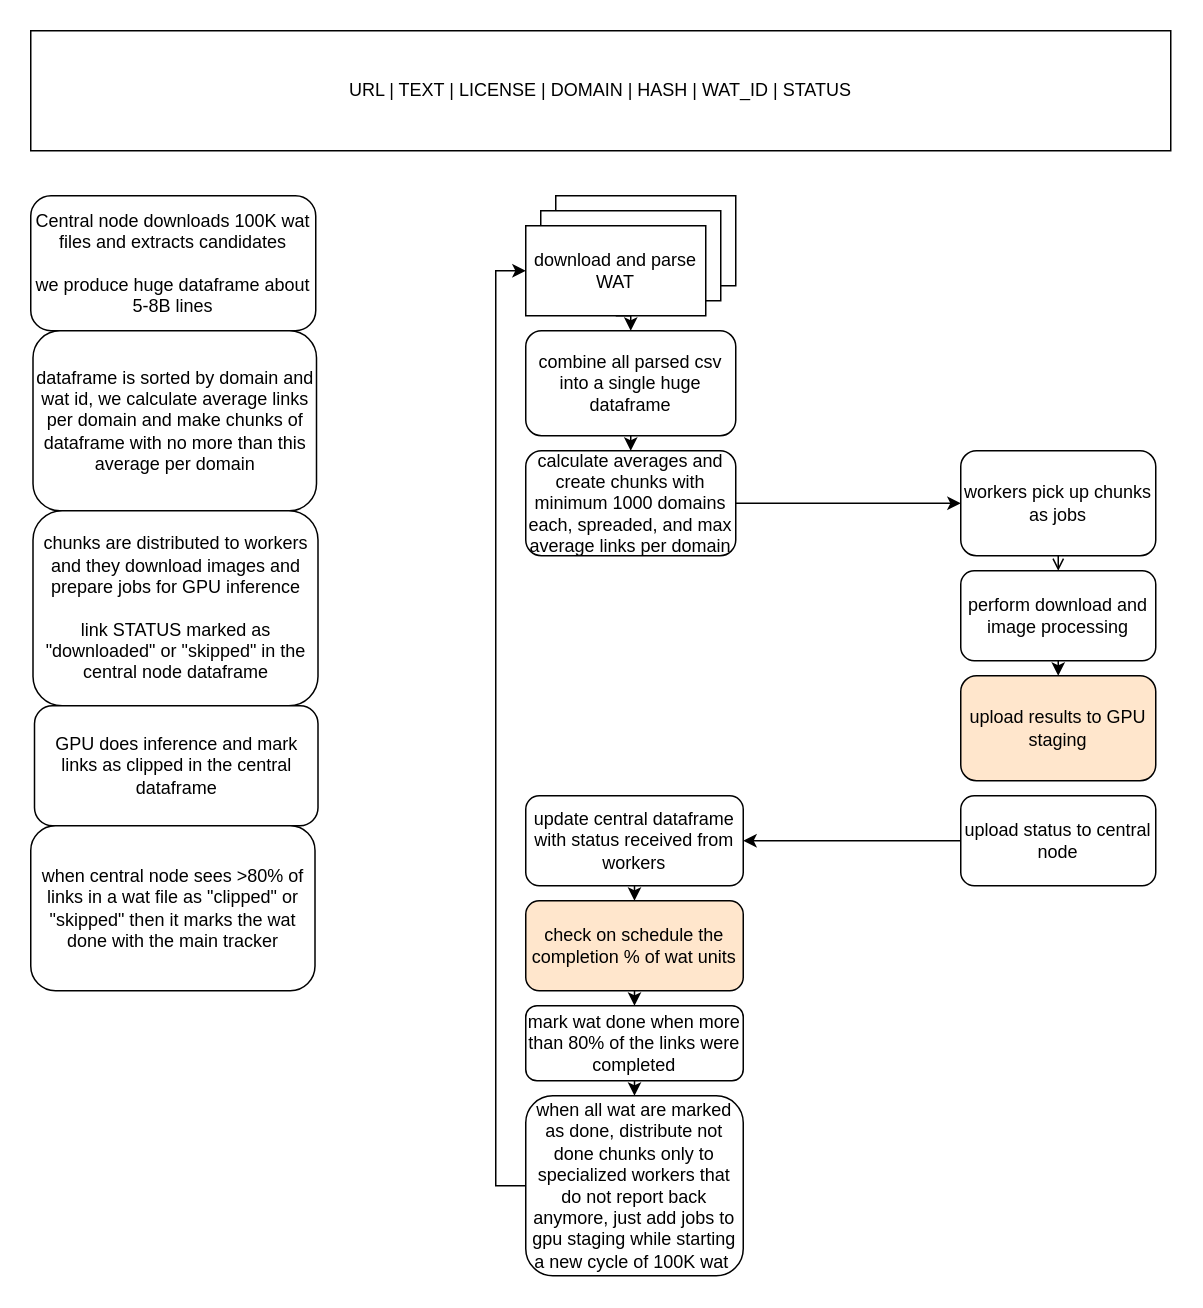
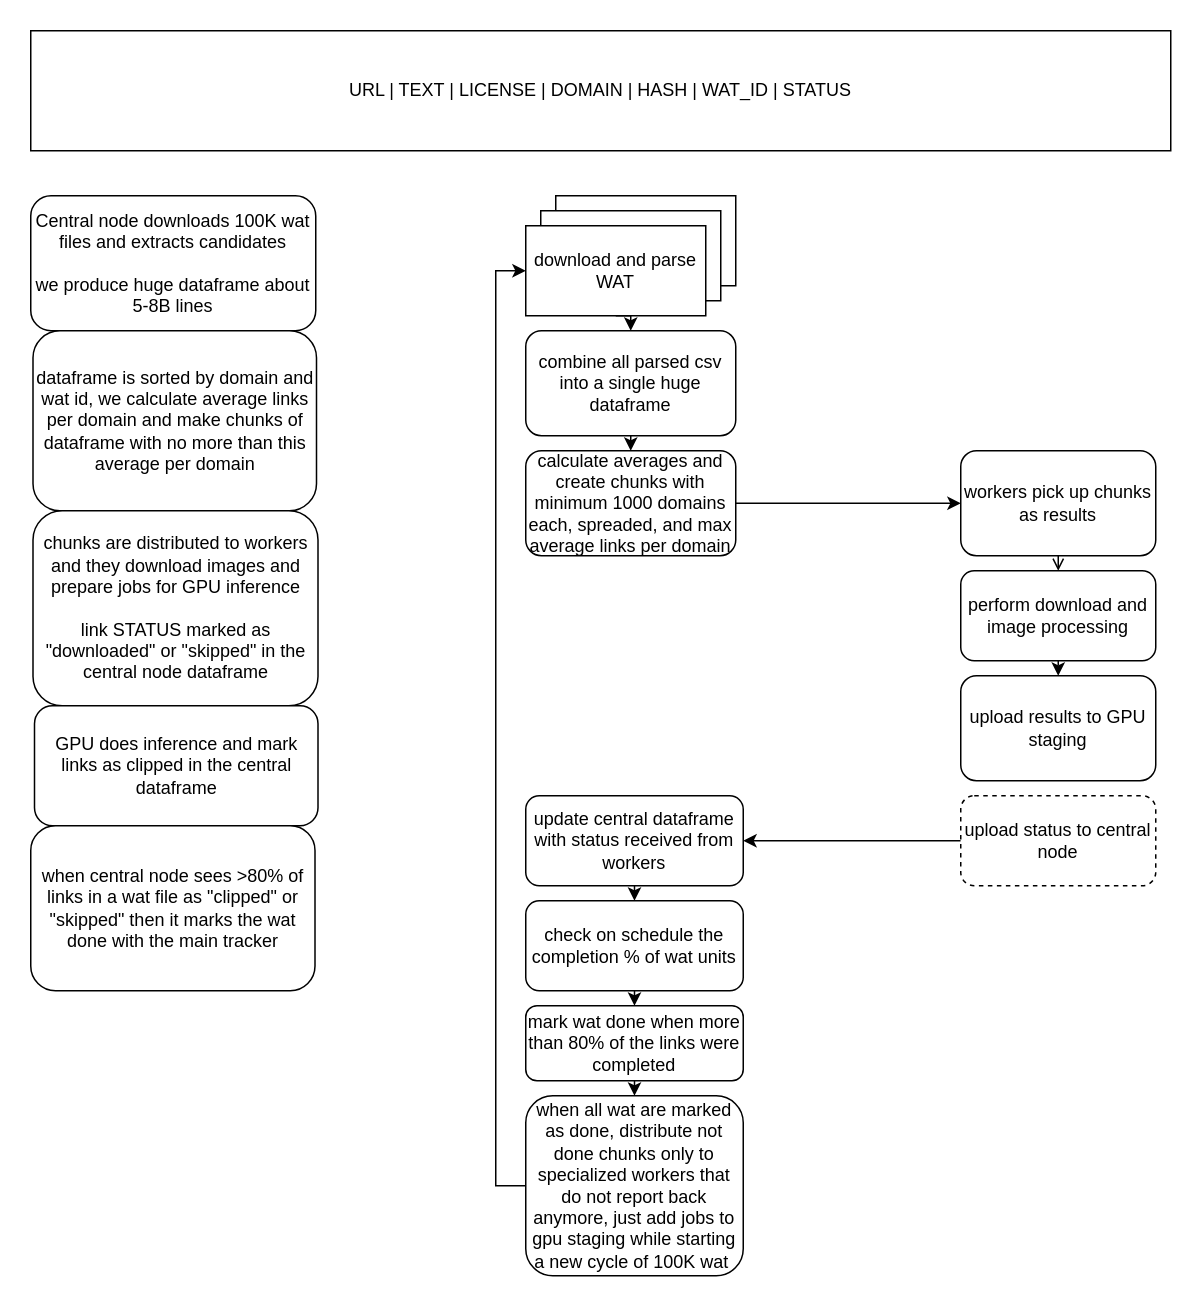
(1058, 503) -> (1058, 503)
(1058, 664) -> (1058, 664)
(1058, 728) -> (1058, 728)
(1058, 841) -> (1058, 841)
(635, 946) -> (635, 946)
